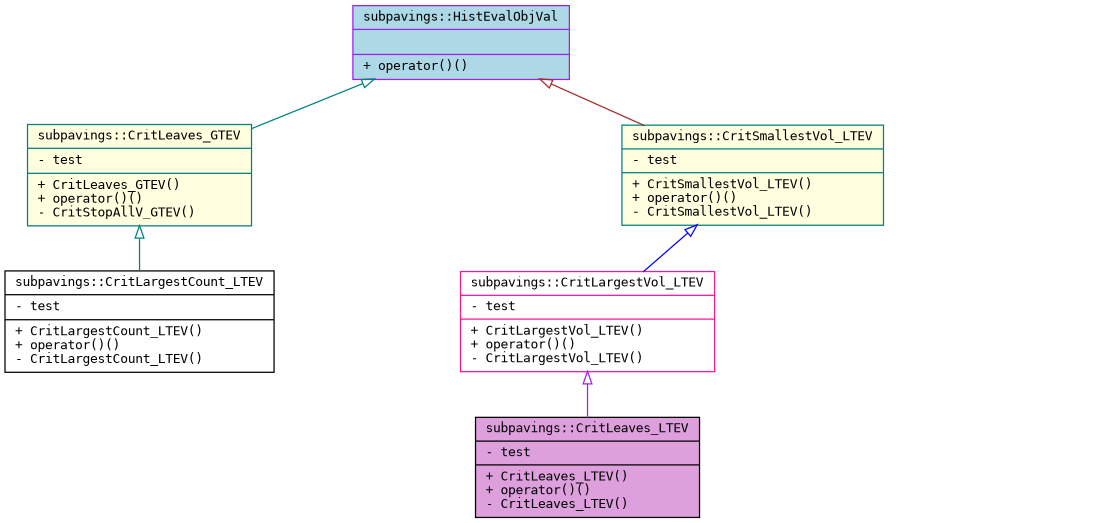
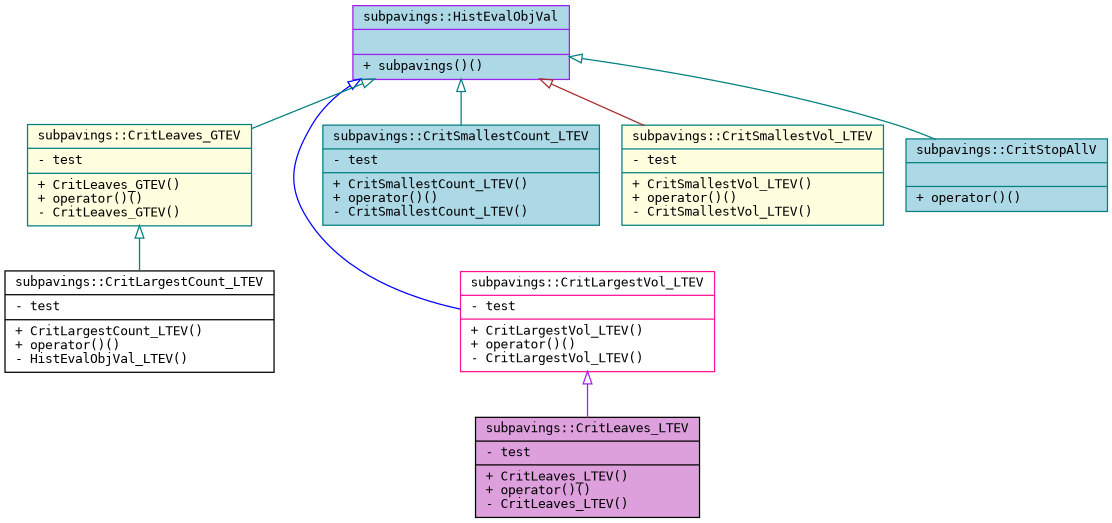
(416, 66) -> (424, 66)
none -> (461, 175)
none -> (1007, 175)
(117, 213) -> (109, 213)
(665, 252) -> (315, 230)
(109, 359) -> (102, 359)
